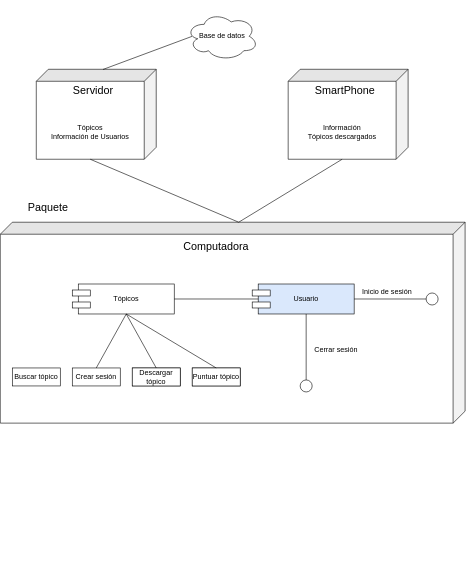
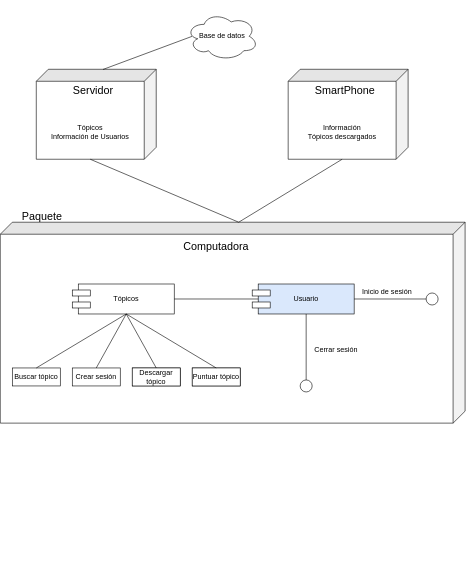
(48, 207) -> (42, 216)
none -> (80, 342)
